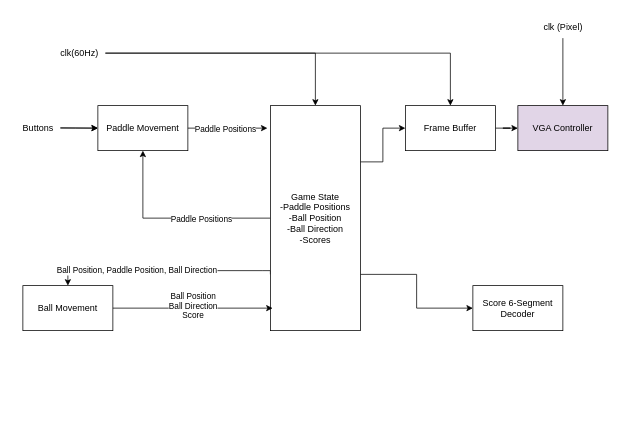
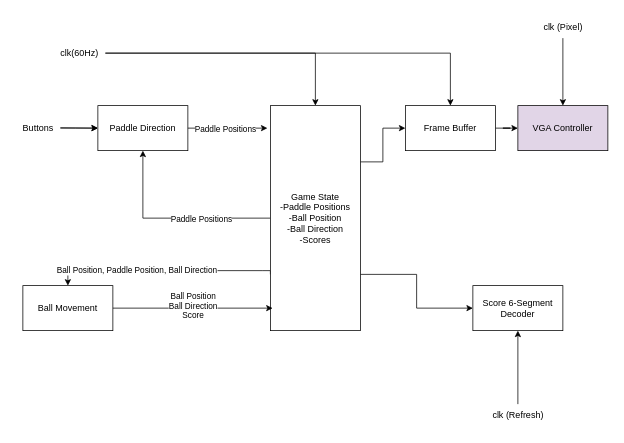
(143, 128) -> (143, 128)
none -> (518, 337)
none -> (518, 415)
